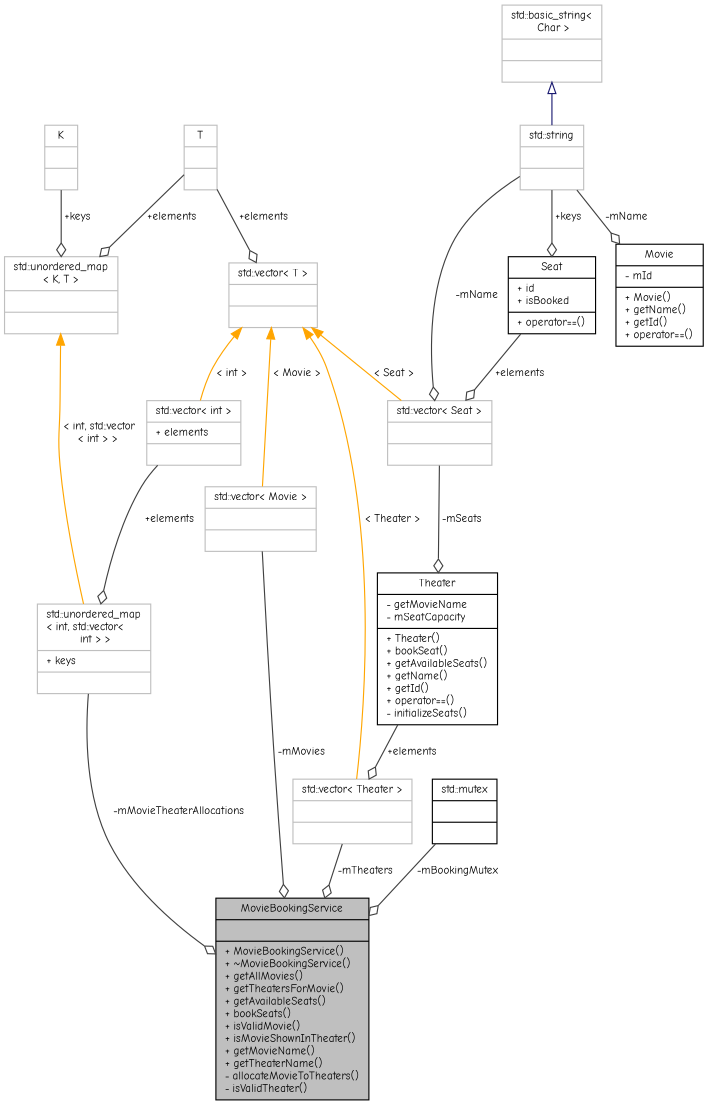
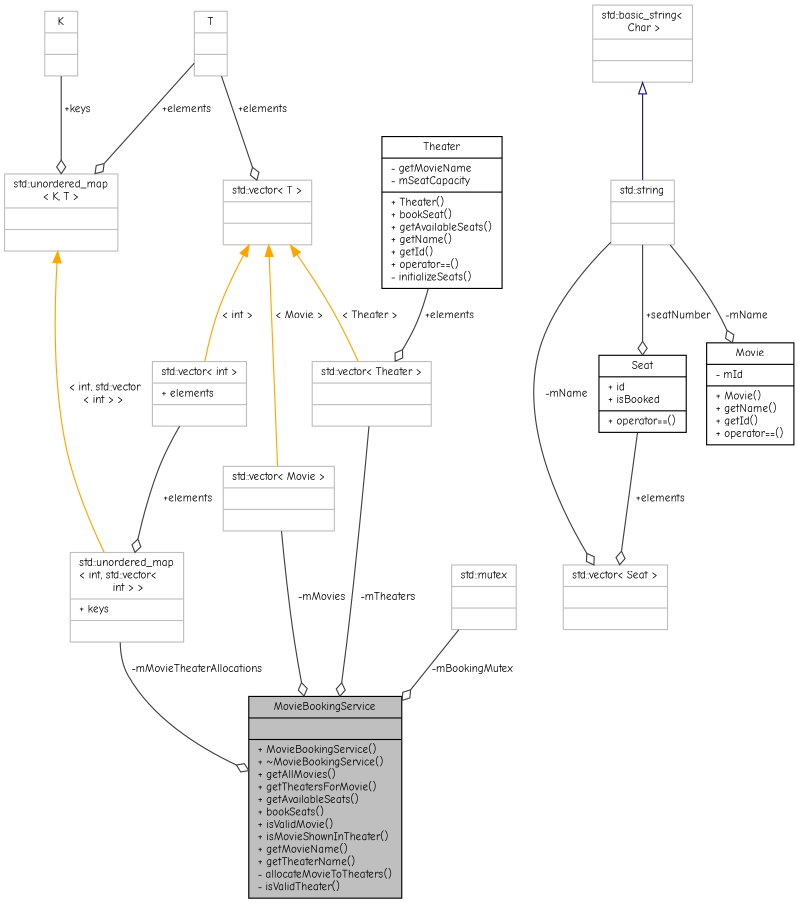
(567, 217) -> (677, 316)
(361, 368) -> none
(439, 512) -> none
(465, 811) -> (484, 597)
